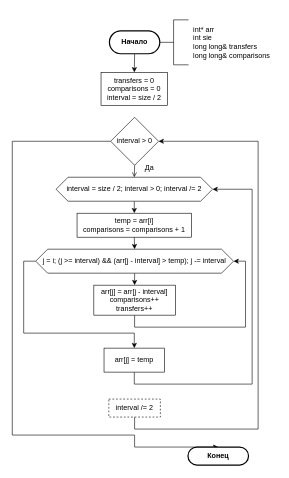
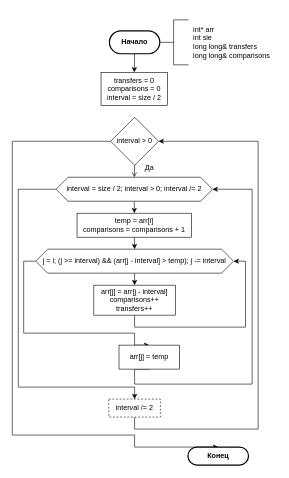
(134, 360) -> (149, 357)
none -> (135, 389)
